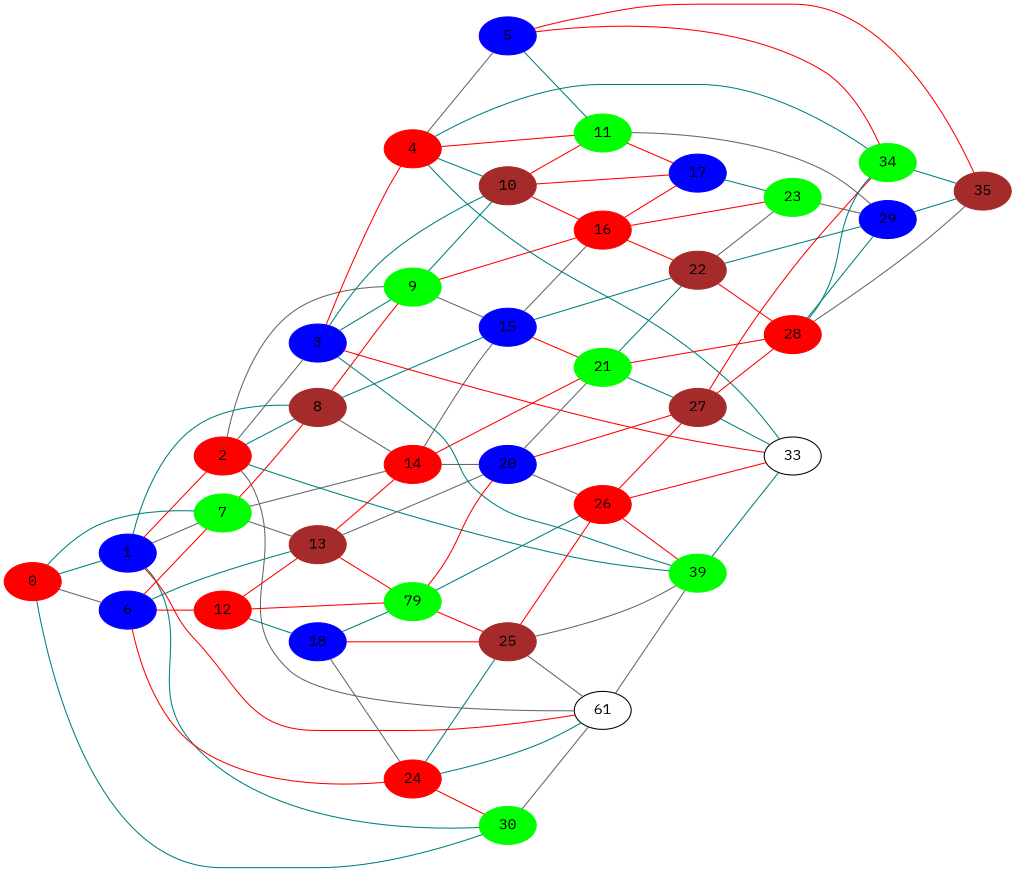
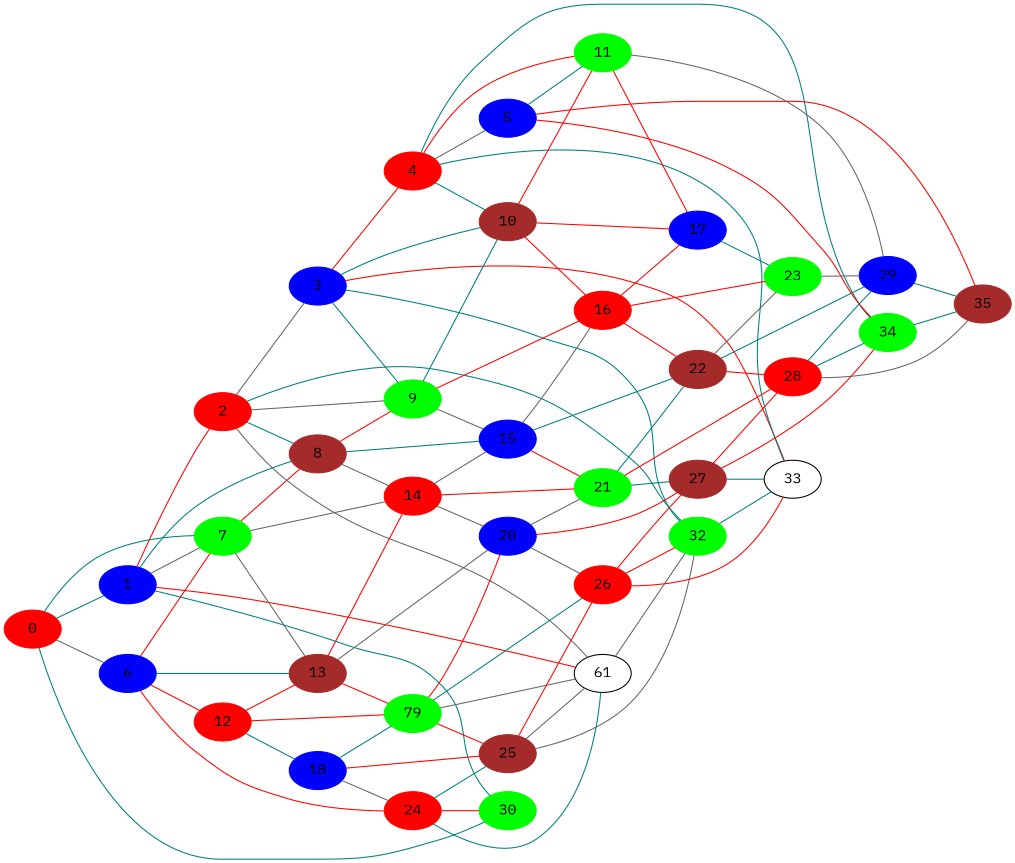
(698, 573) -> (698, 536)
(555, 768) -> (508, 693)
